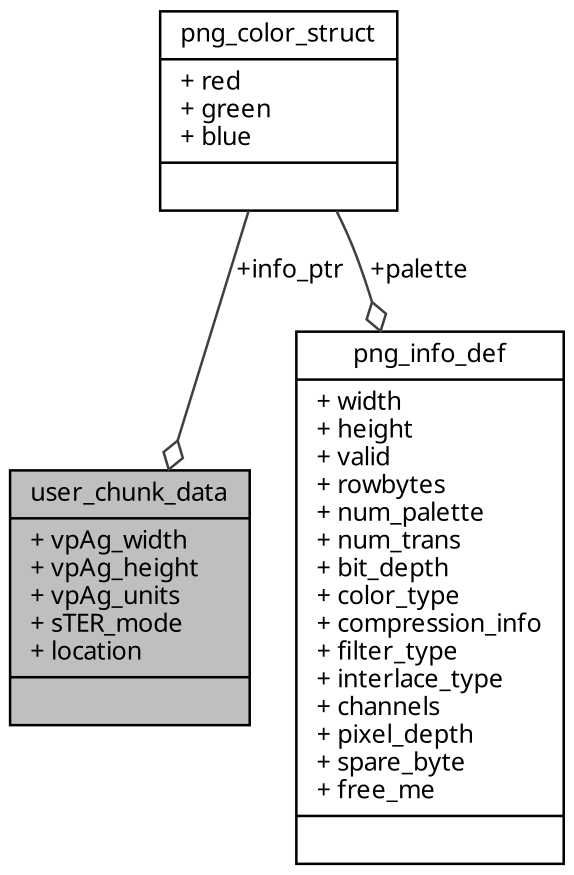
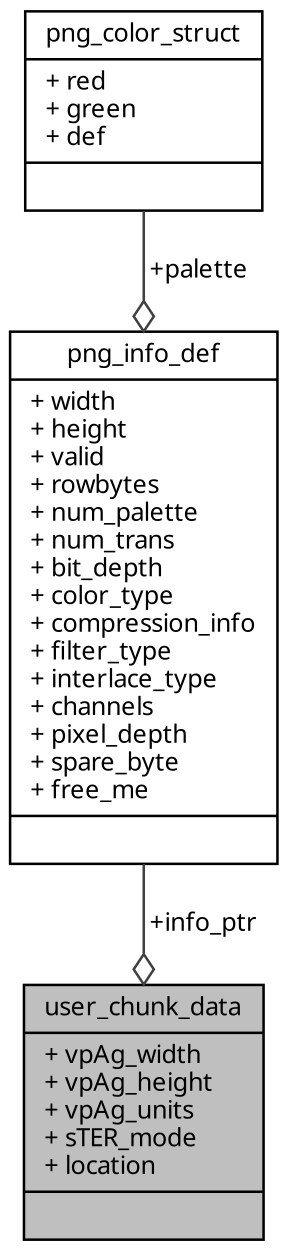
(217, 137) -> (77, 137)
(213, 326) -> (144, 909)
